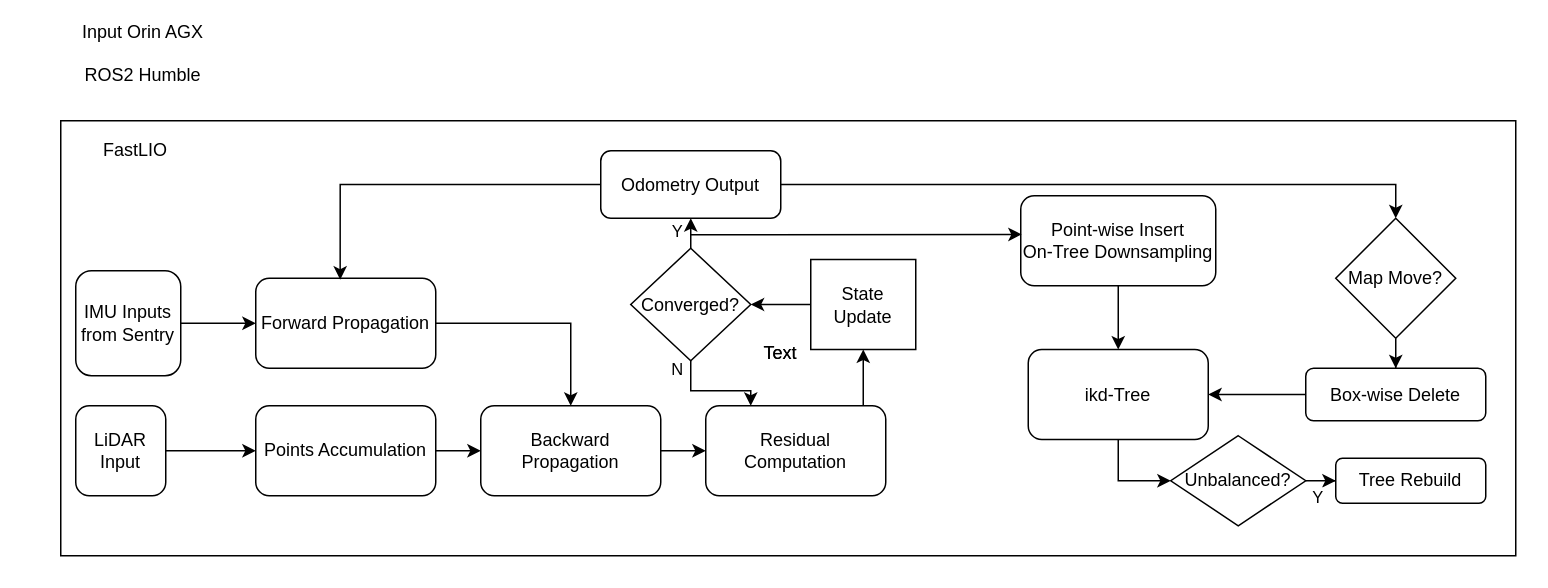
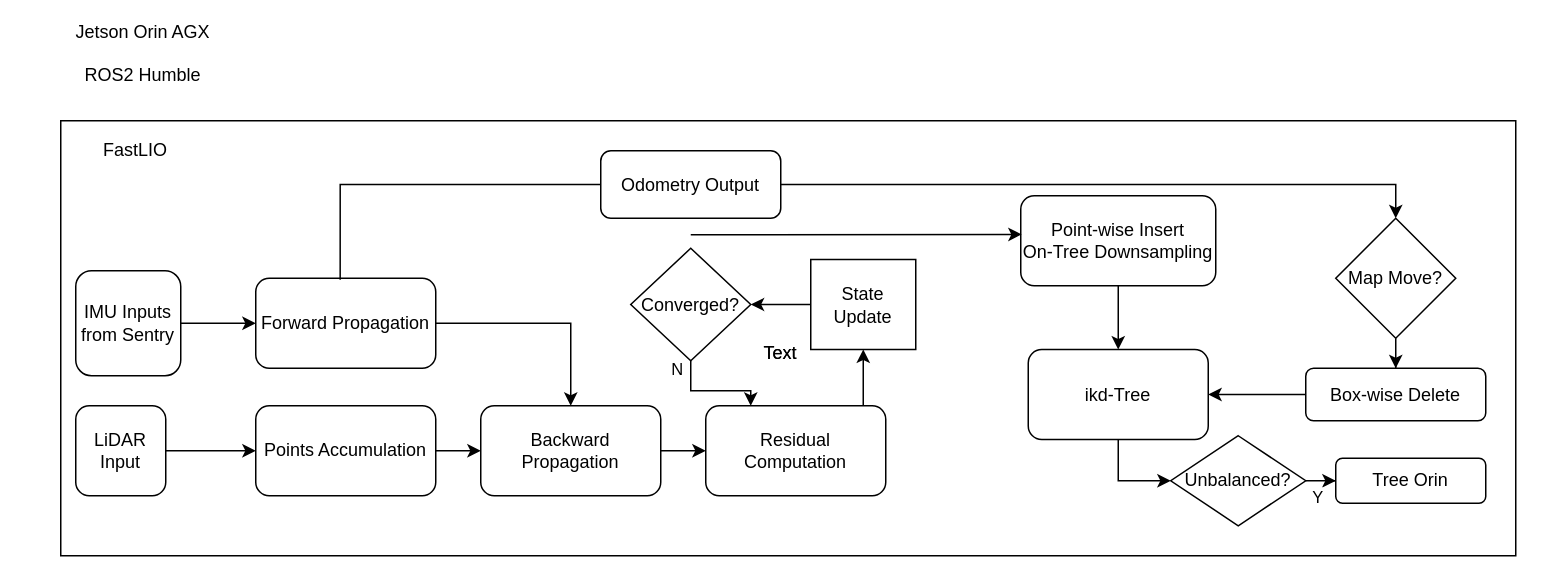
(143, 53) -> (143, 53)
(691, 238) -> none
(340, 268) -> (340, 272)
(1411, 481) -> (1411, 481)
